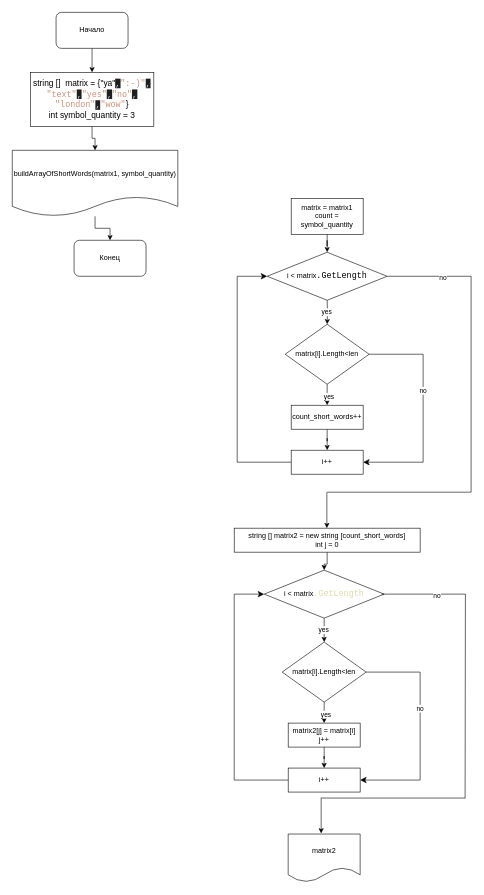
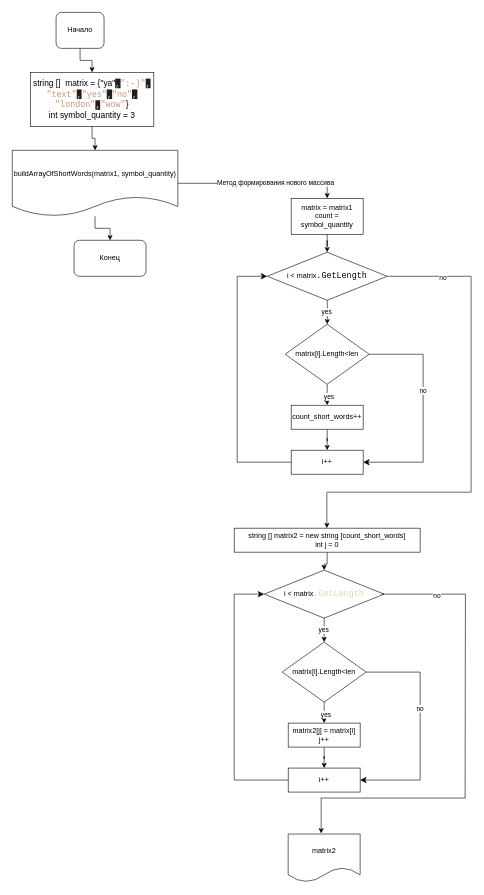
(92, 30) -> (80, 30)
none -> (277, 183)
